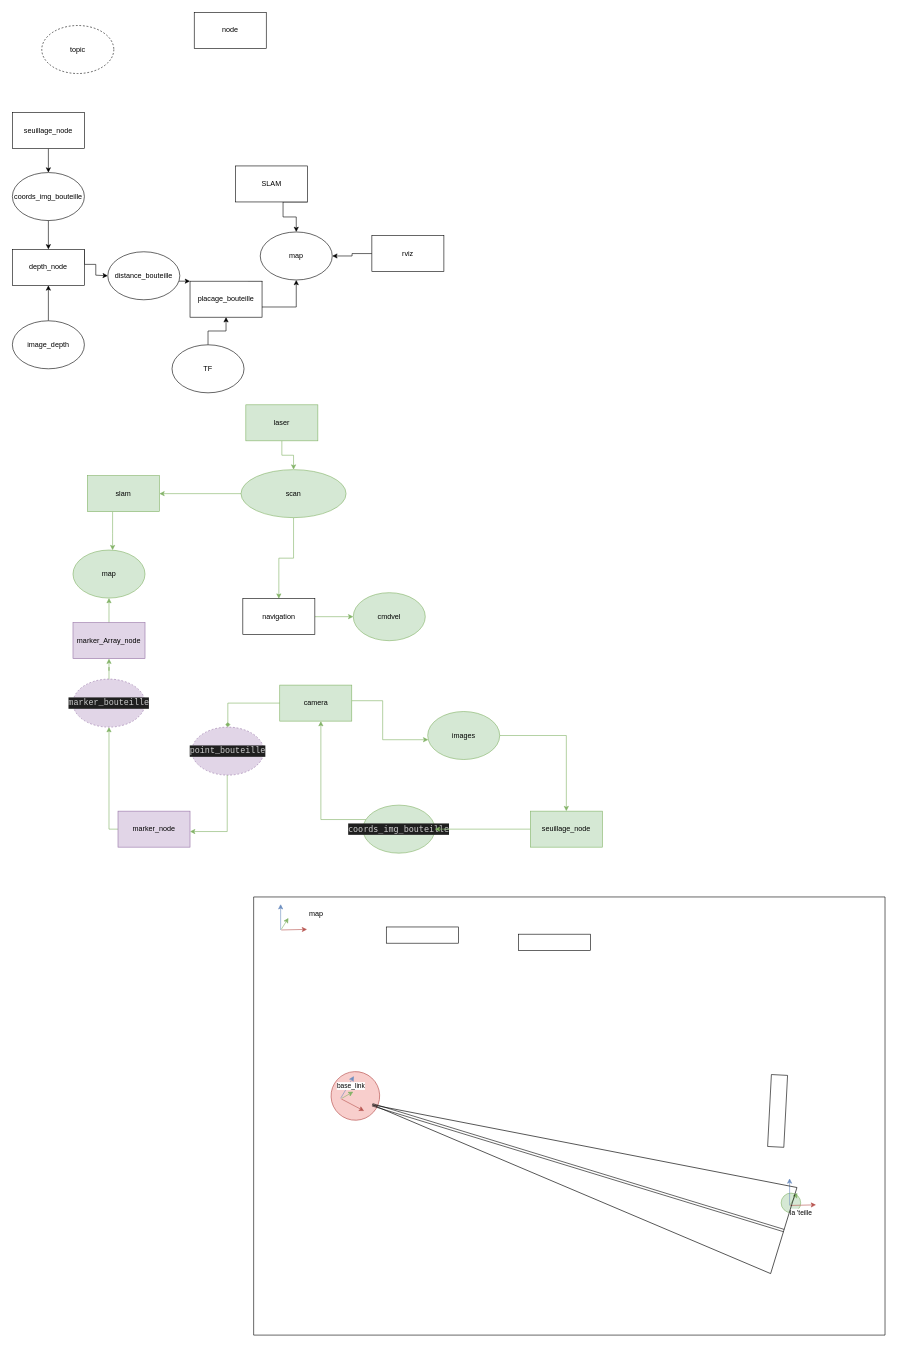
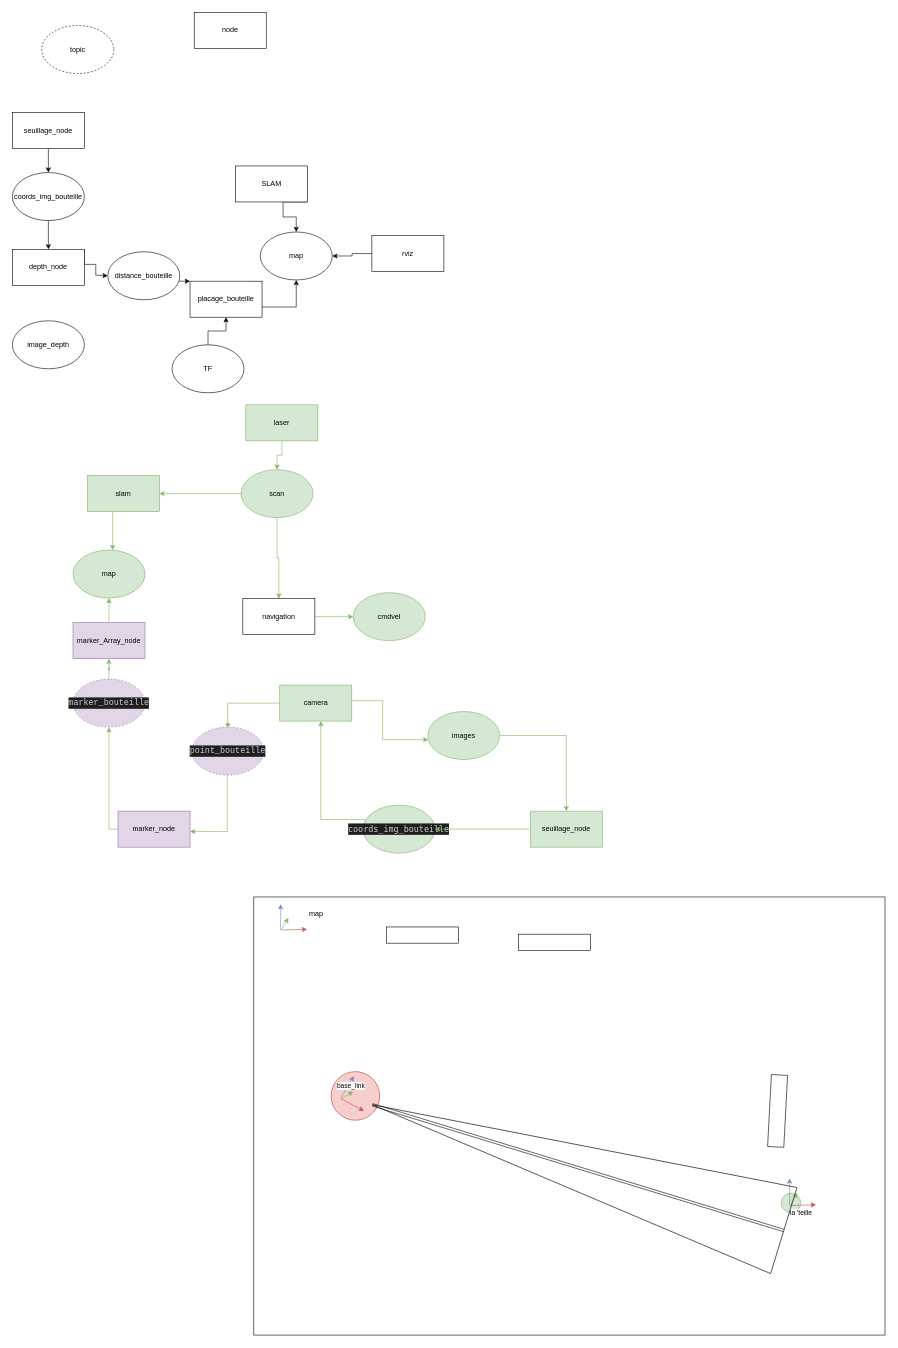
(48, 305) -> none
(293, 494) -> (277, 494)
